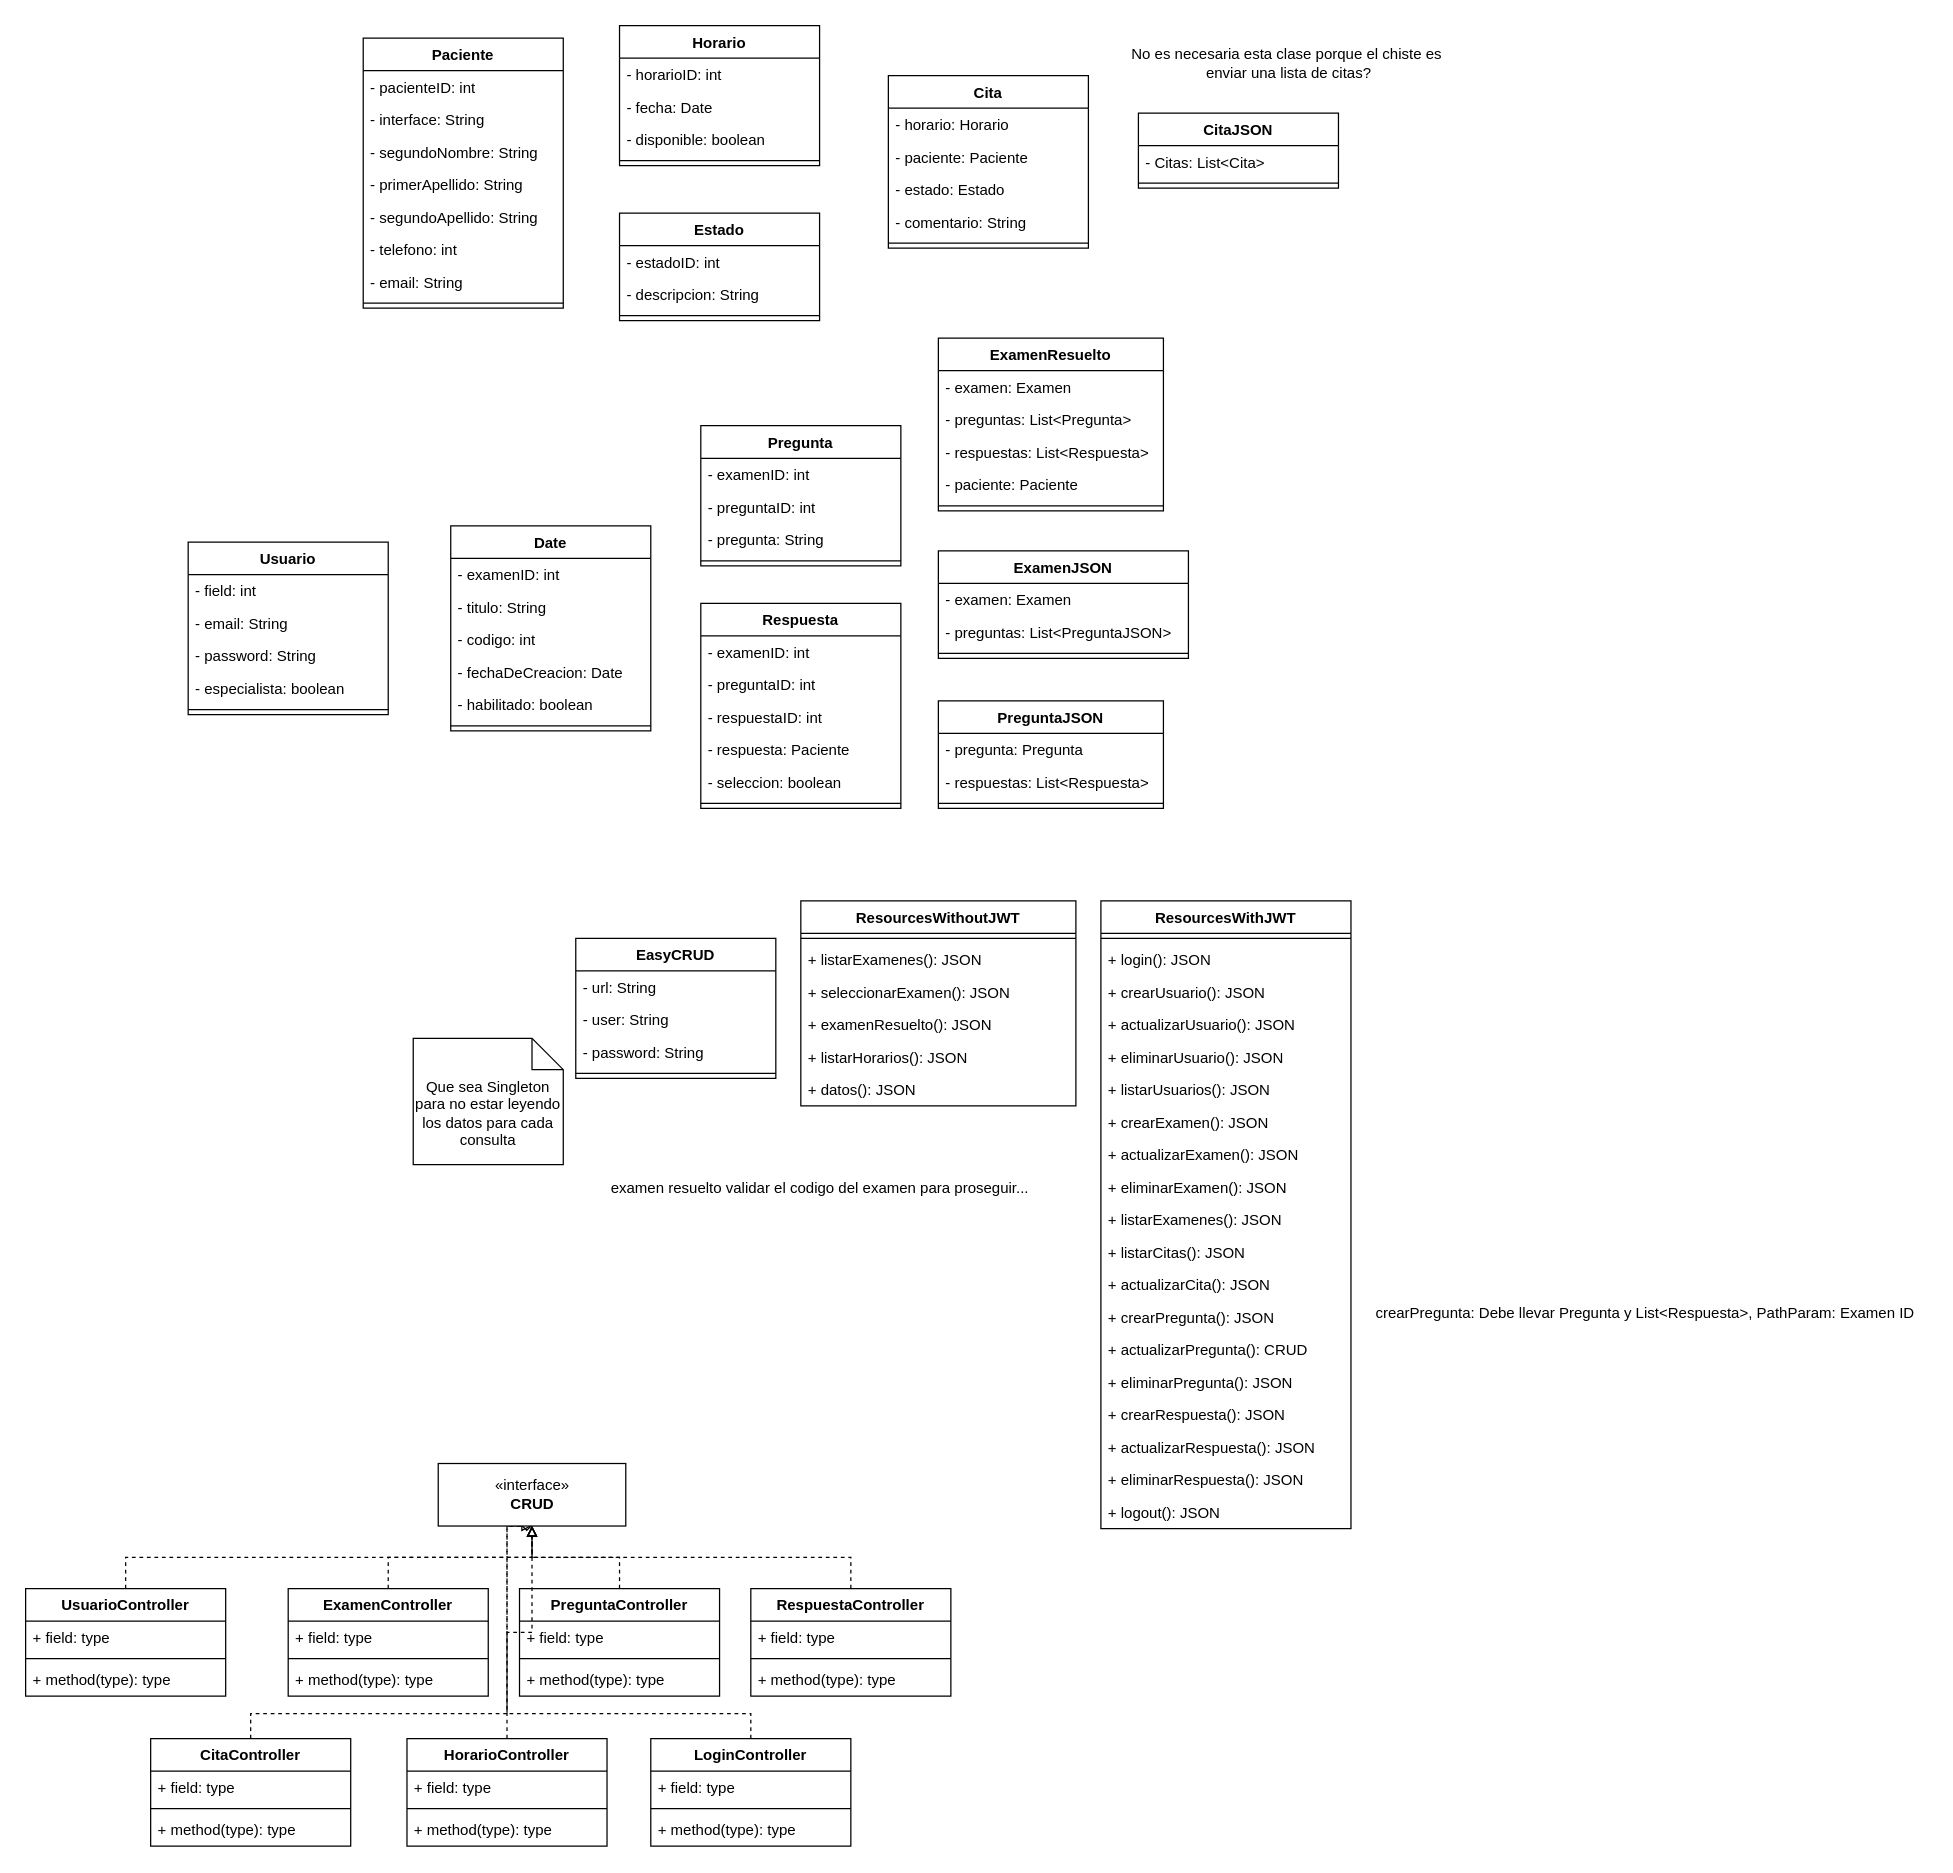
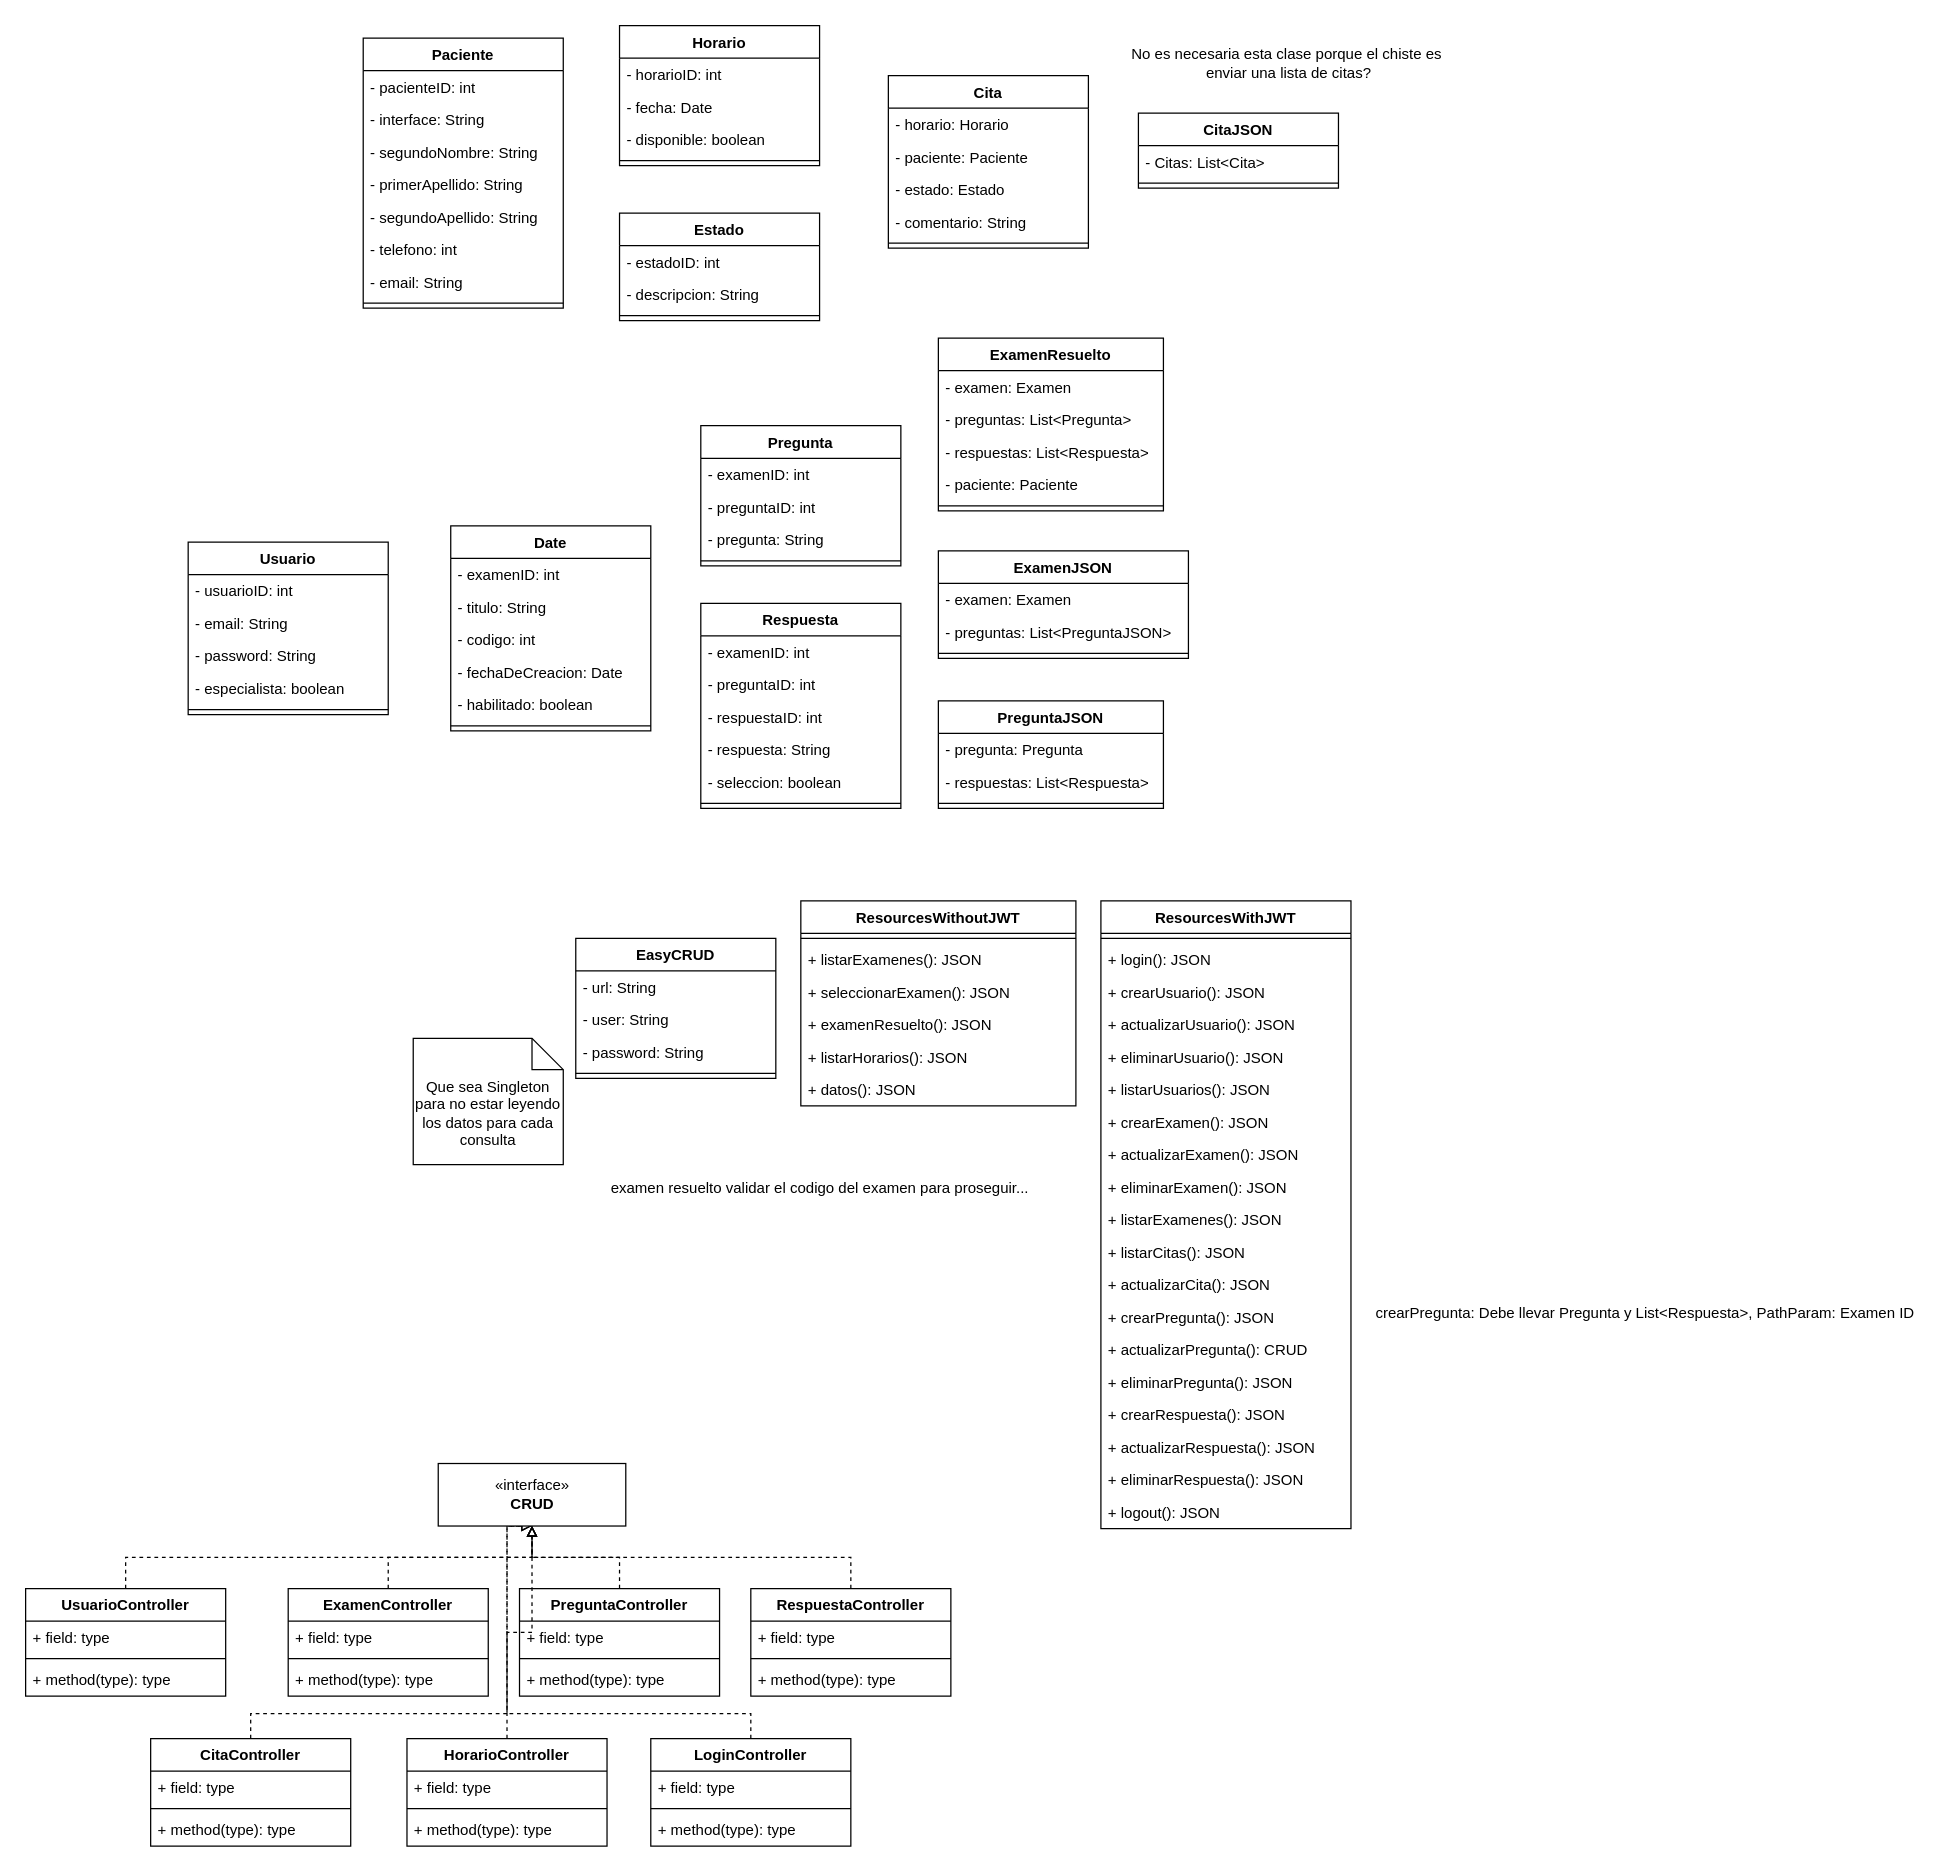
(234, 591) -> (252, 591)
(788, 750) -> (780, 750)
(522, 1526) -> (522, 1526)
